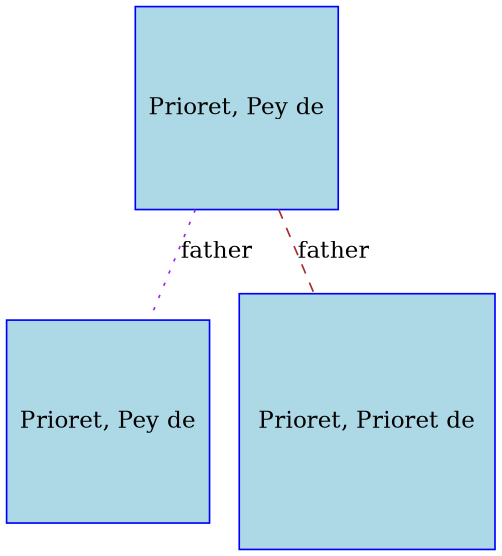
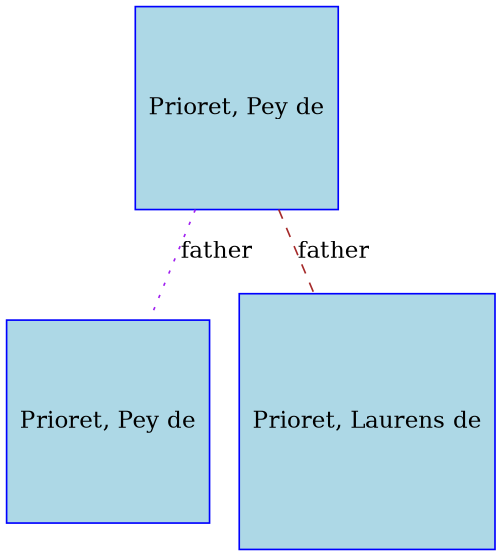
(367, 422) -> (367, 422)
